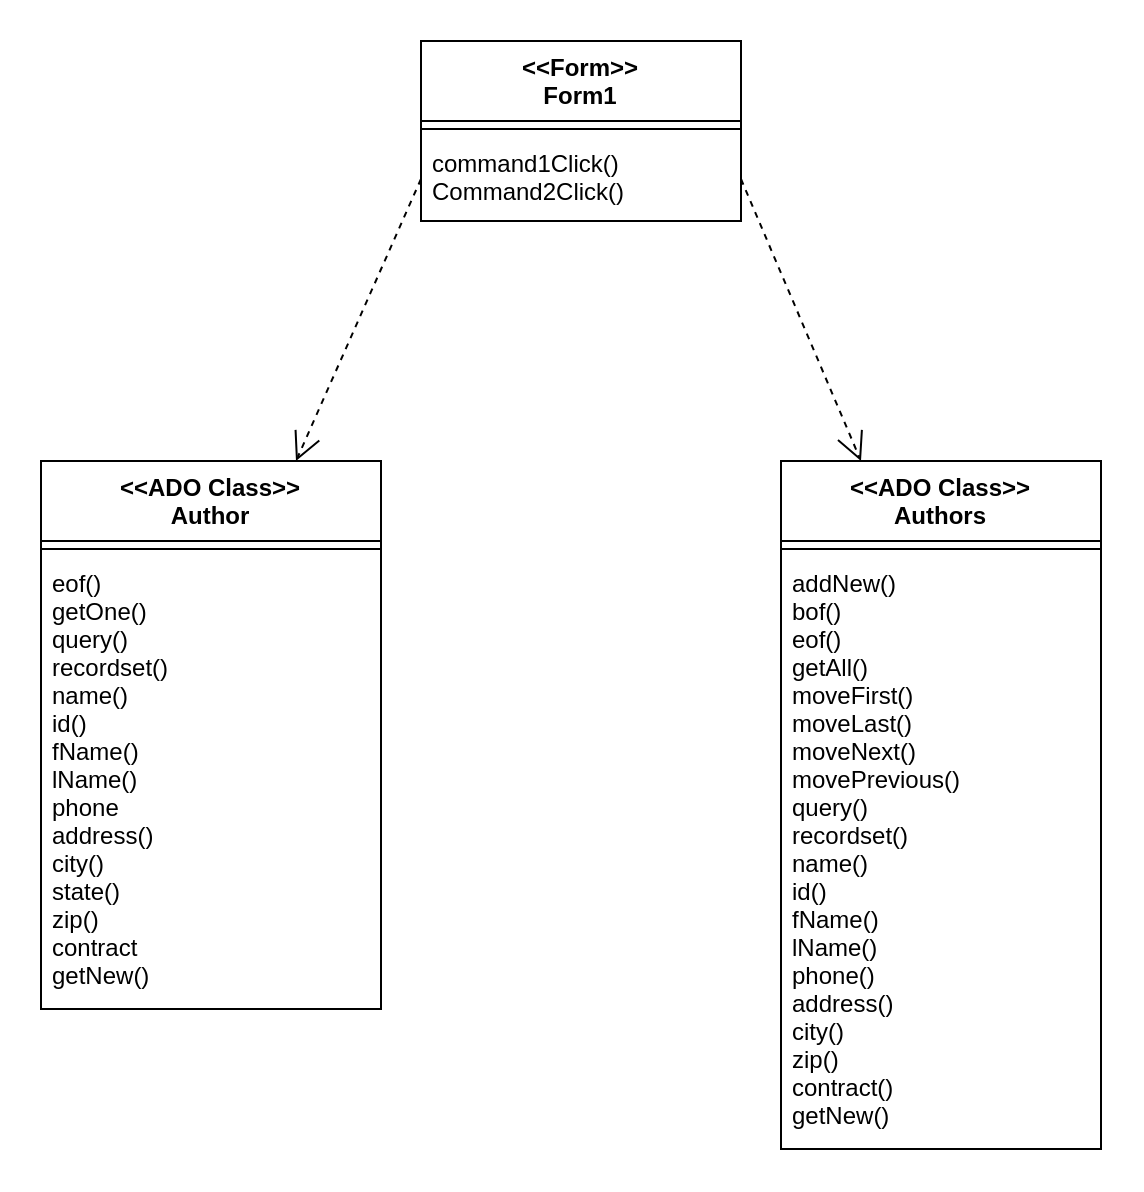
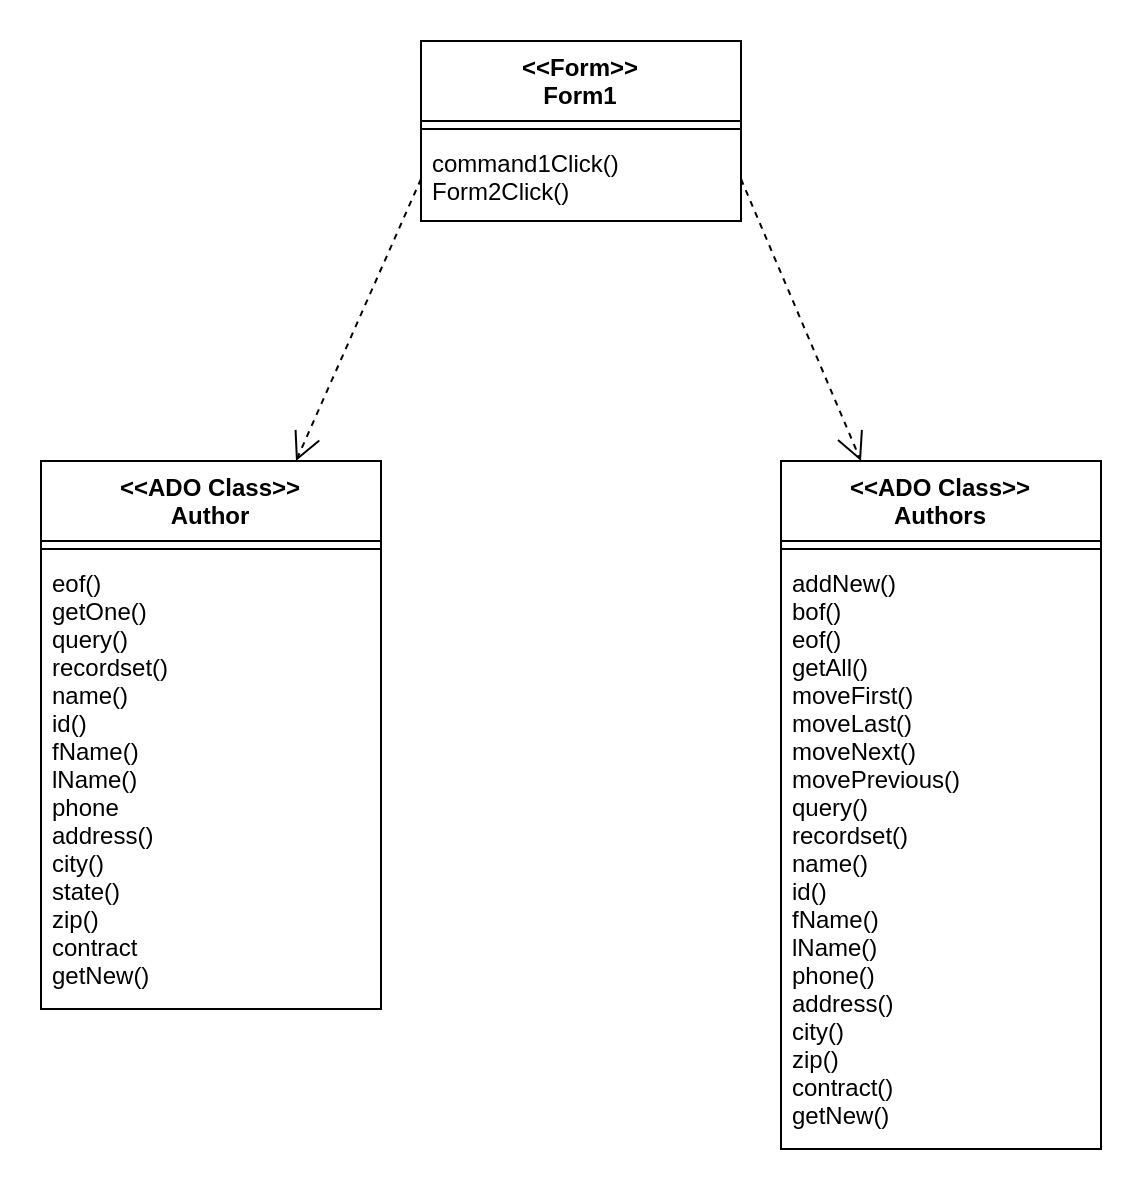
(527, 164) -> (527, 164)
